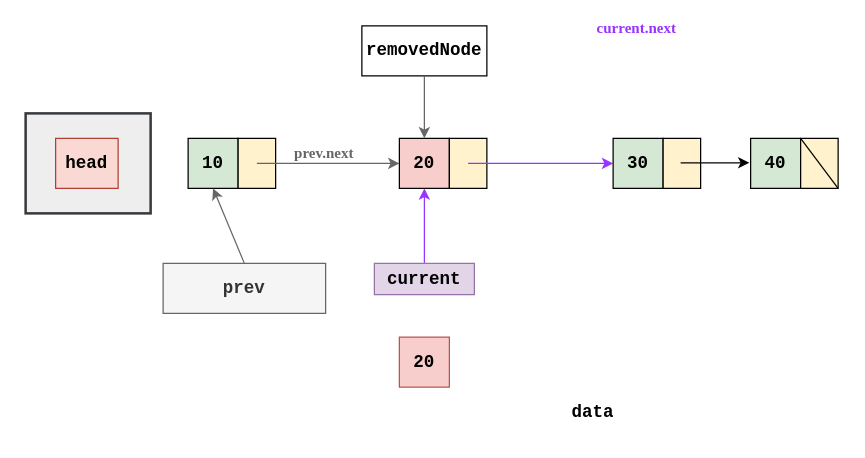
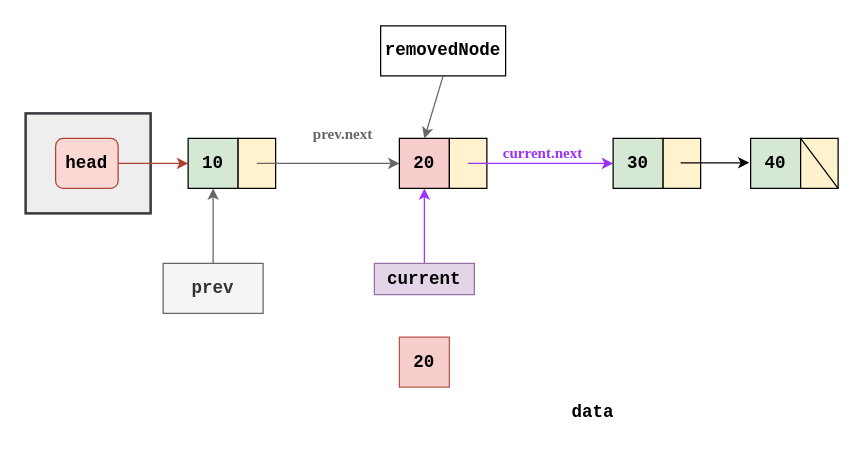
(637, 28) -> (543, 153)
(424, 51) -> (443, 51)
(324, 153) -> (343, 134)
(87, 163) -> (87, 163)
none -> (149, 163)
(244, 288) -> (213, 288)
